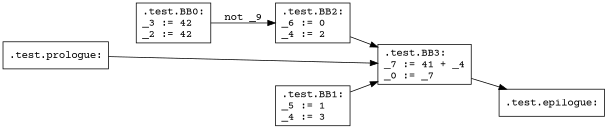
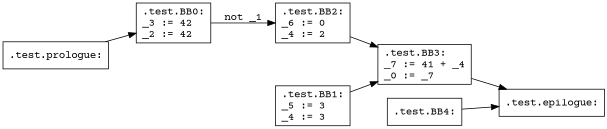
(243, 17) -> (243, 17)
(239, 60) -> (117, 38)
(313, 106) -> (313, 106)
none -> (425, 112)
